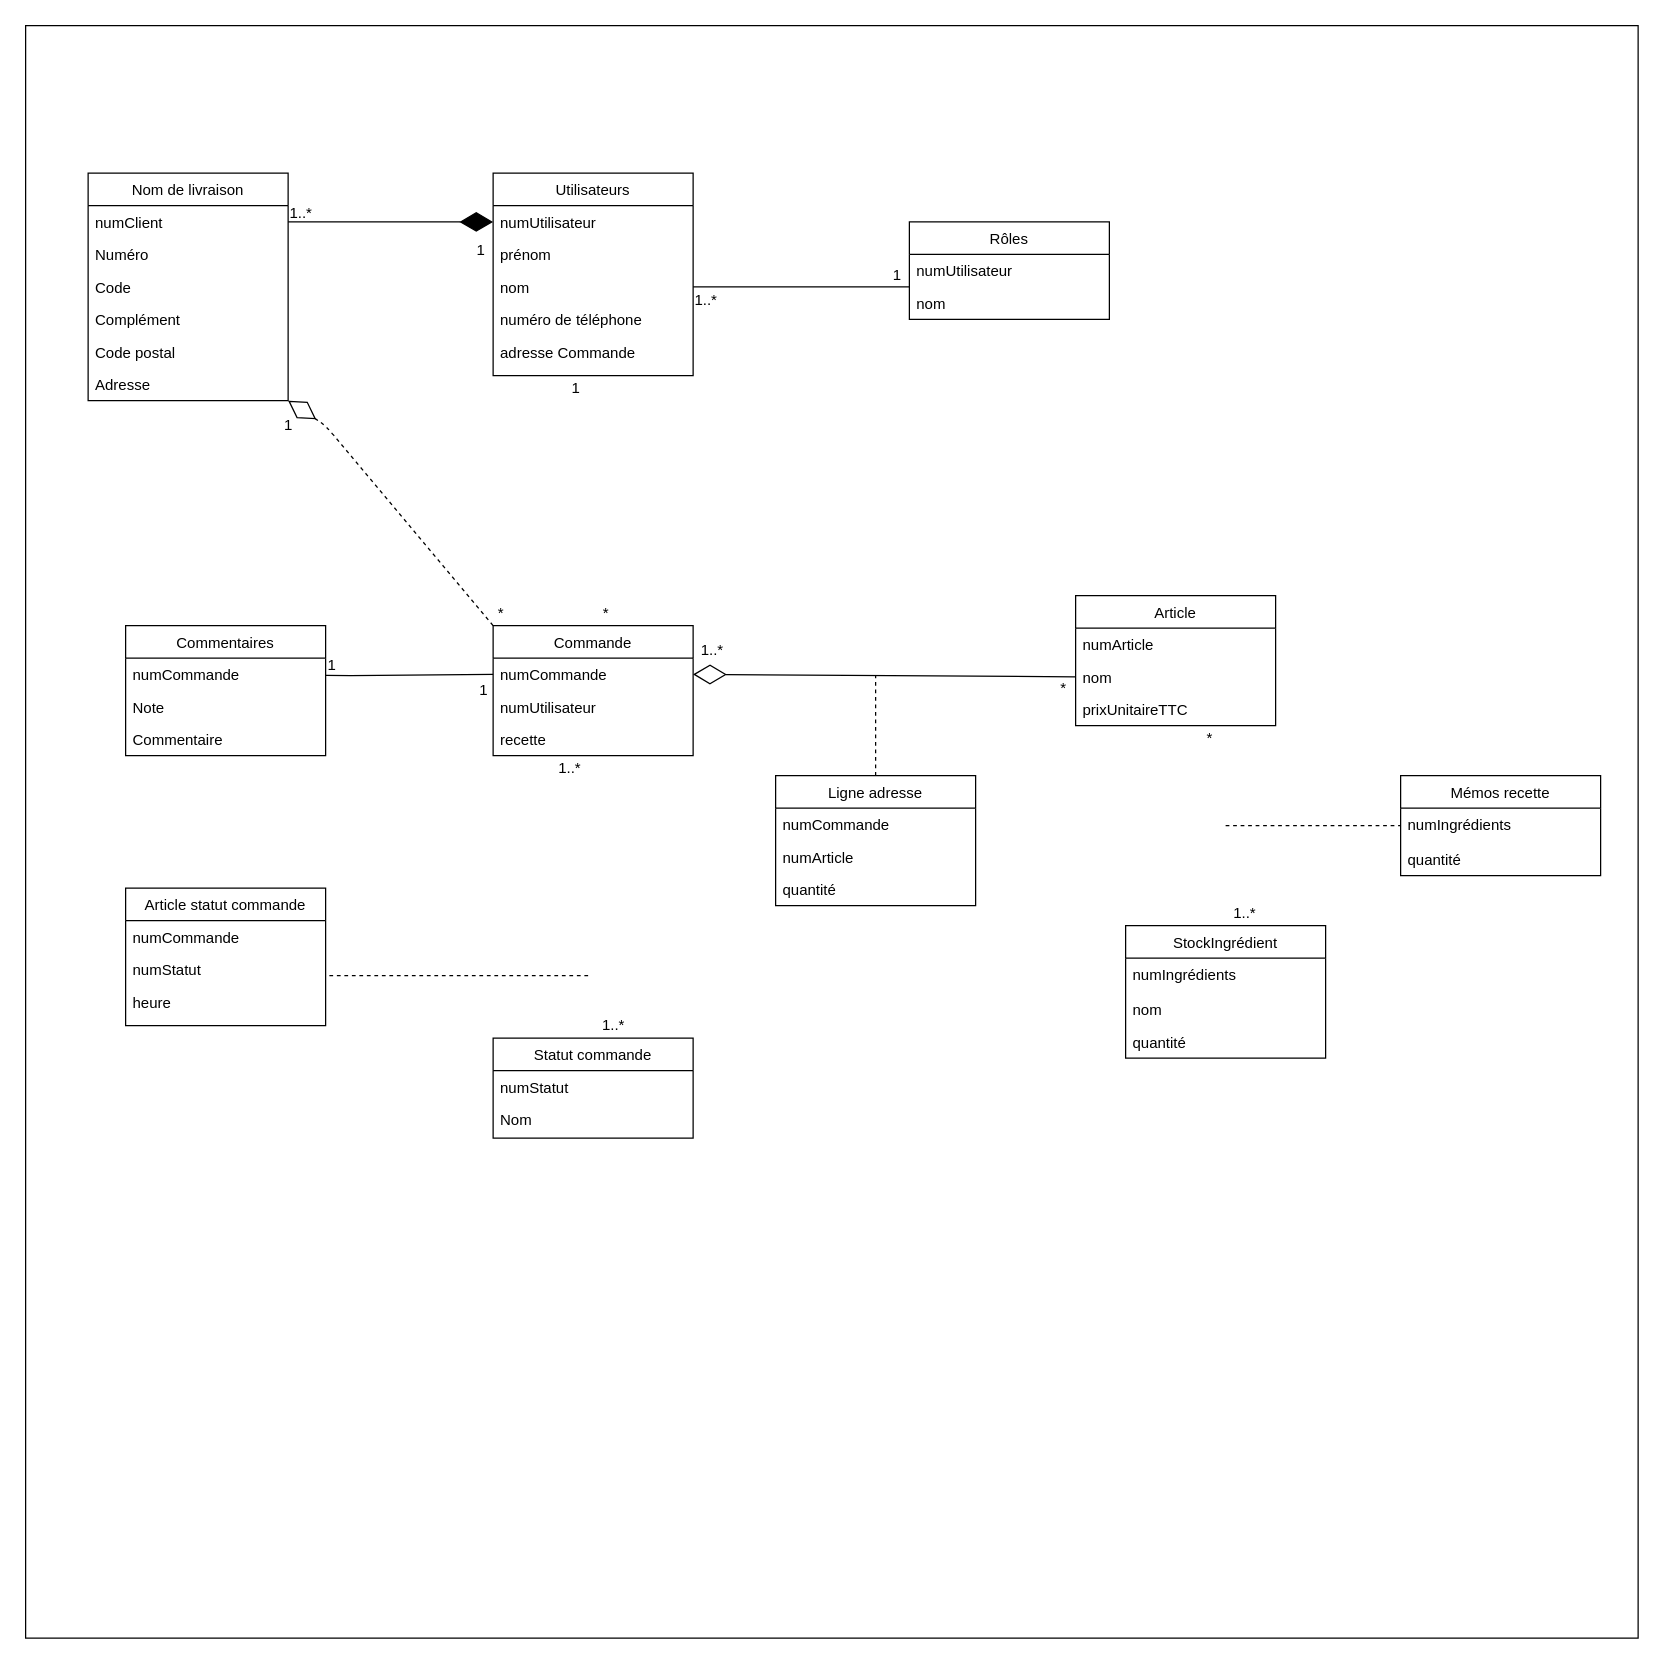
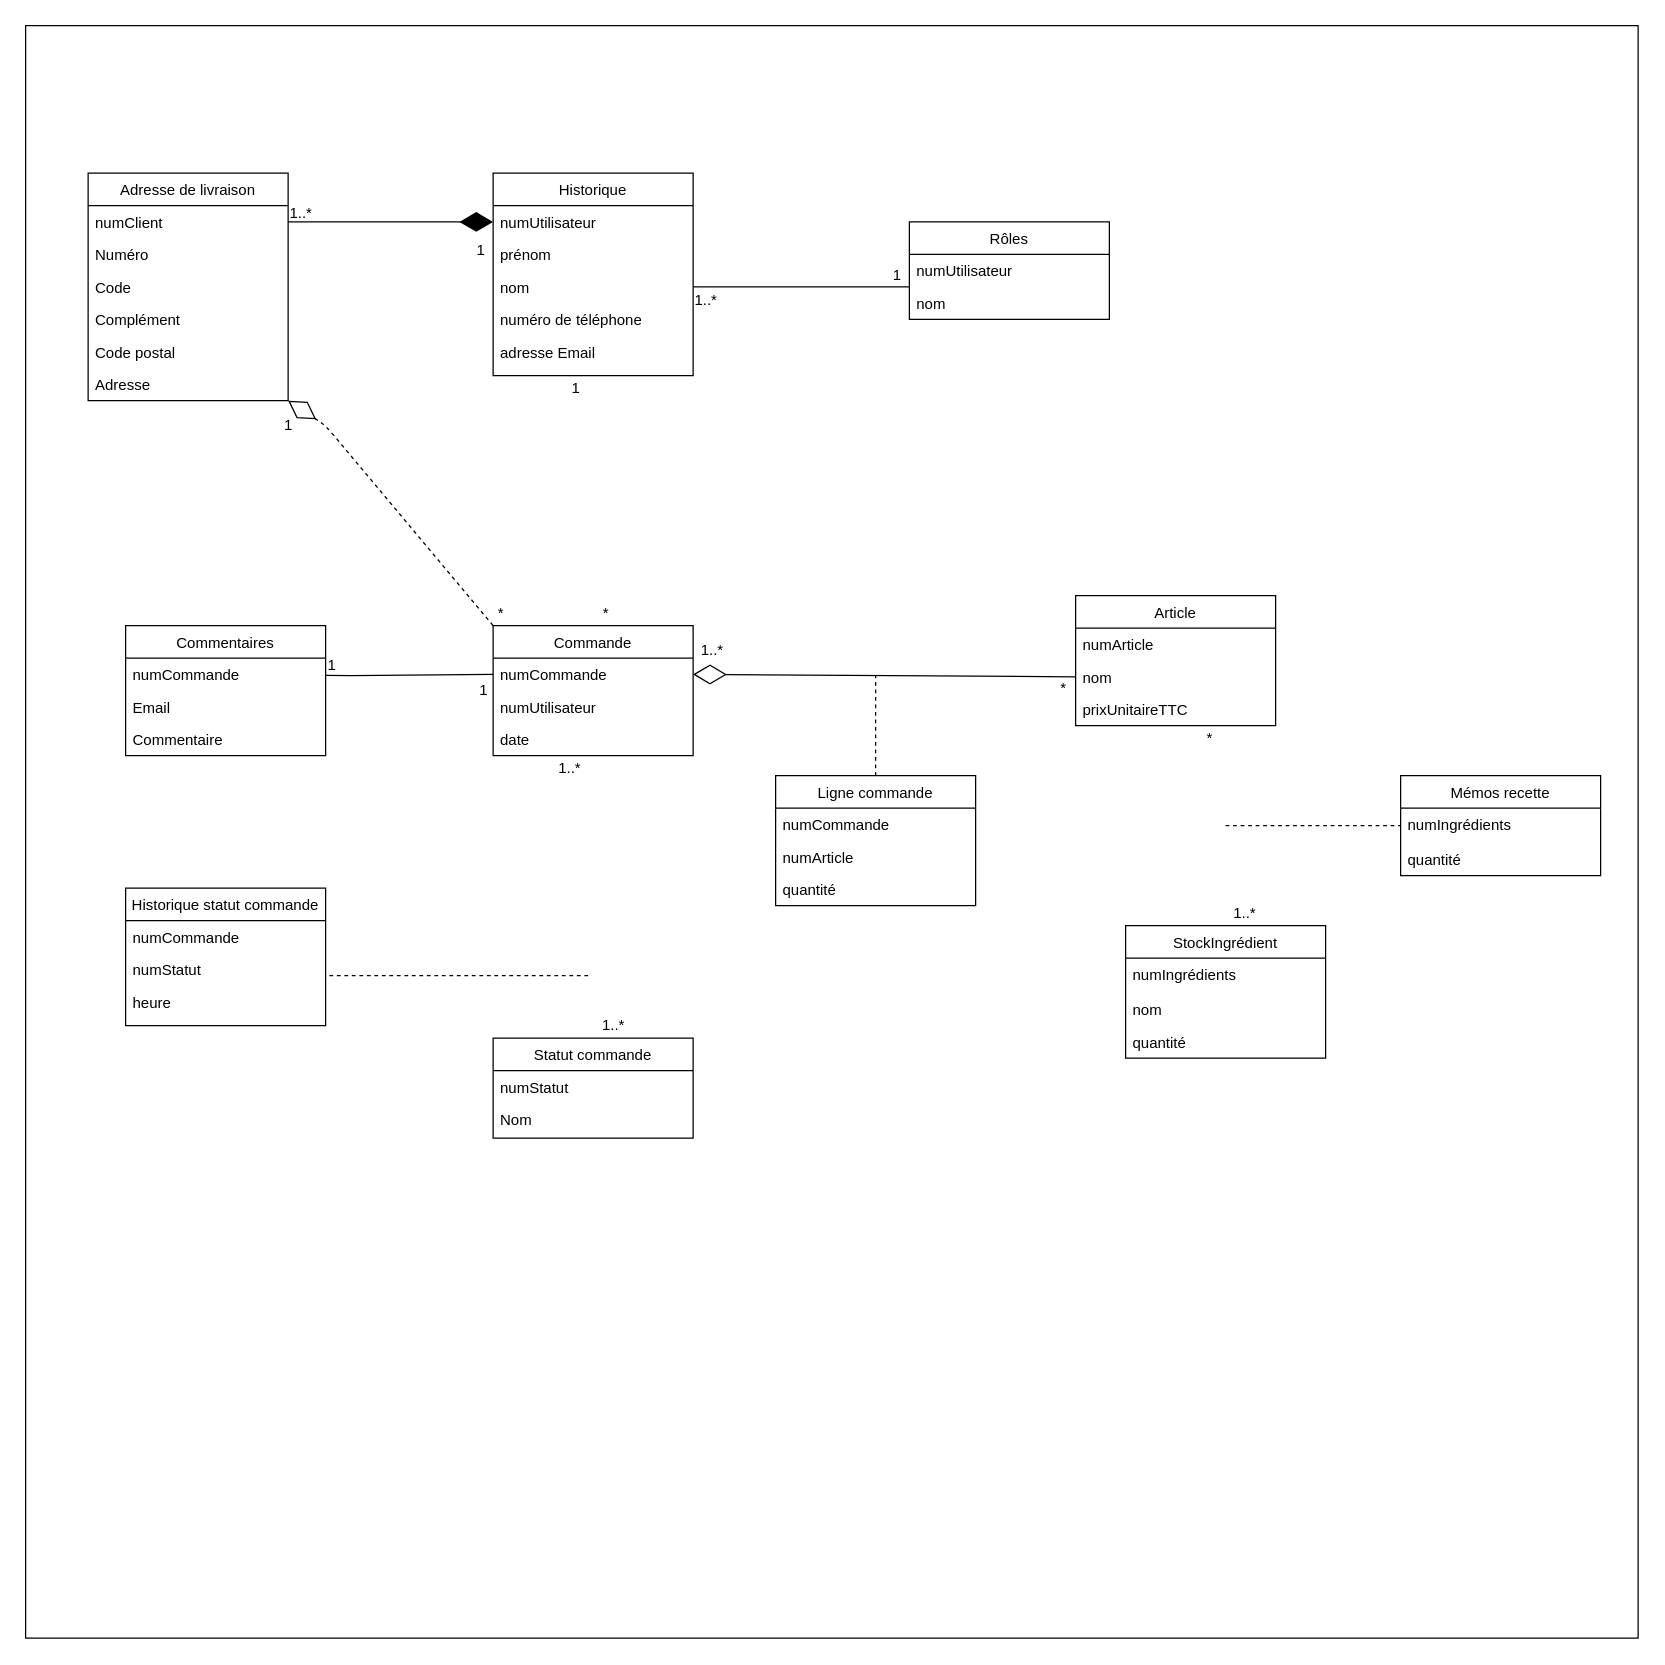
(188, 190) -> (188, 190)
(593, 190) -> (593, 190)
(565, 353) -> (549, 353)
(149, 708) -> (150, 708)
(529, 740) -> (517, 740)
(875, 793) -> (875, 793)
(225, 905) -> (225, 905)
